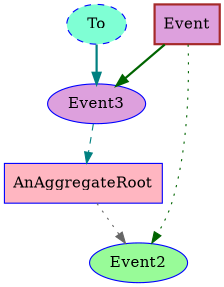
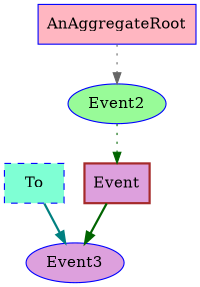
(97, 24) -> (34, 183)
(91, 138) -> none
(184, 141) -> (117, 138)
